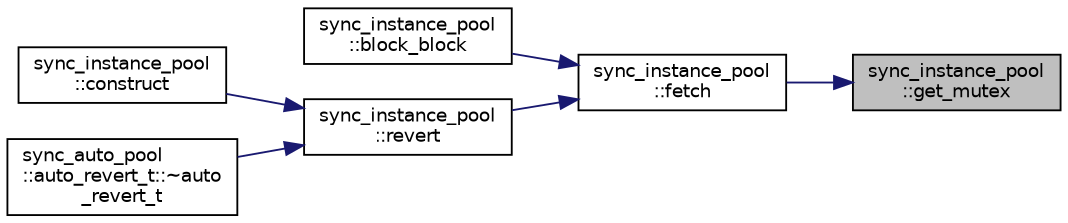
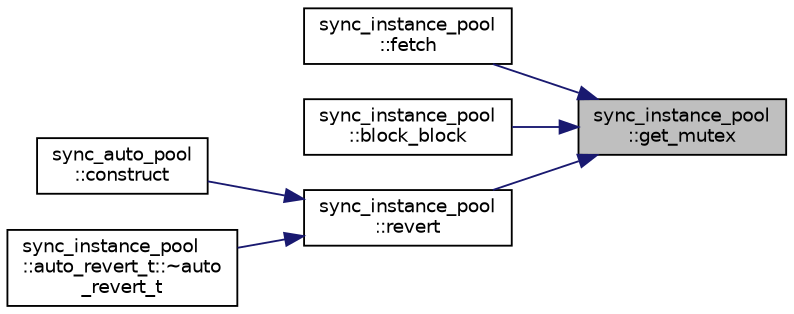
(536, 58) -> (536, 127)
(122, 75) -> (122, 166)
(536, 106) -> (536, 176)
(122, 177) -> (122, 268)
